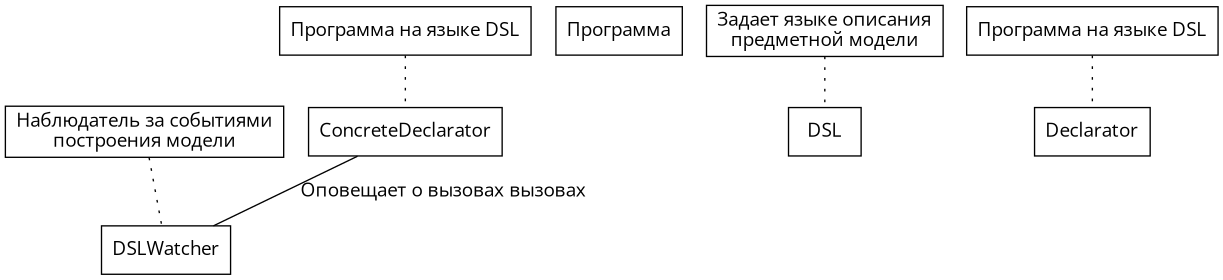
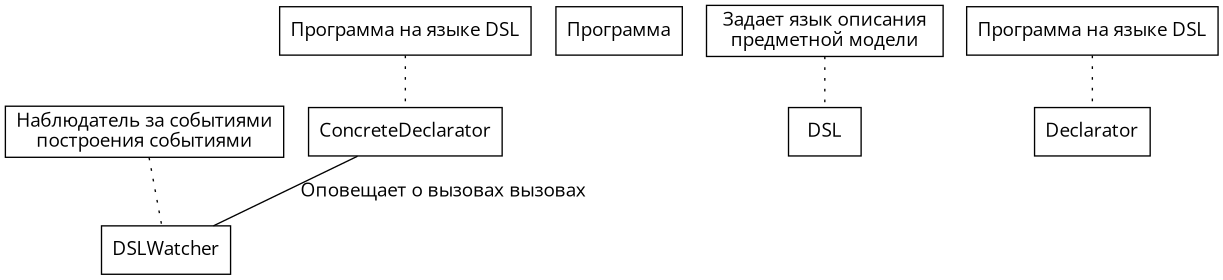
(825, 31) -> (825, 31)
(145, 132) -> (145, 132)
